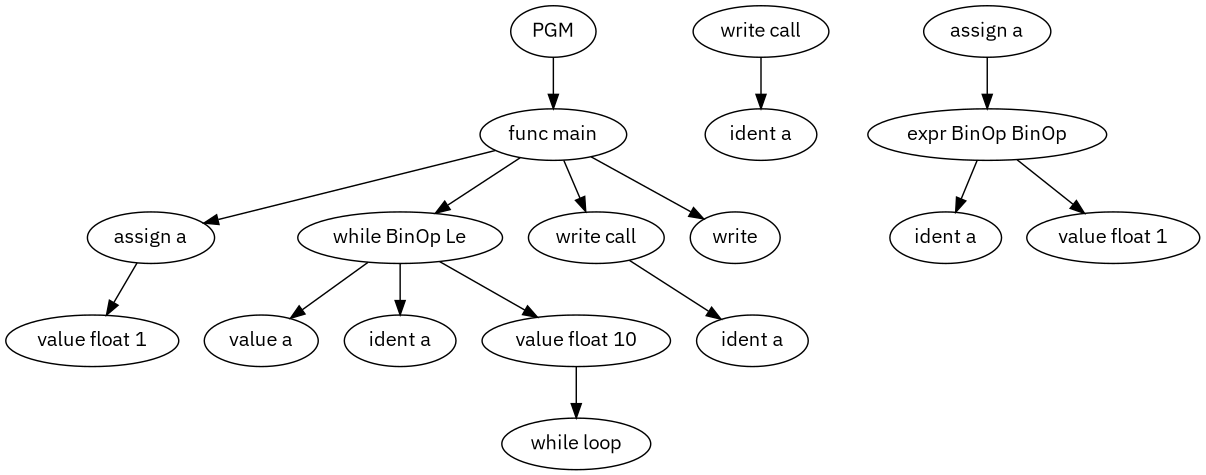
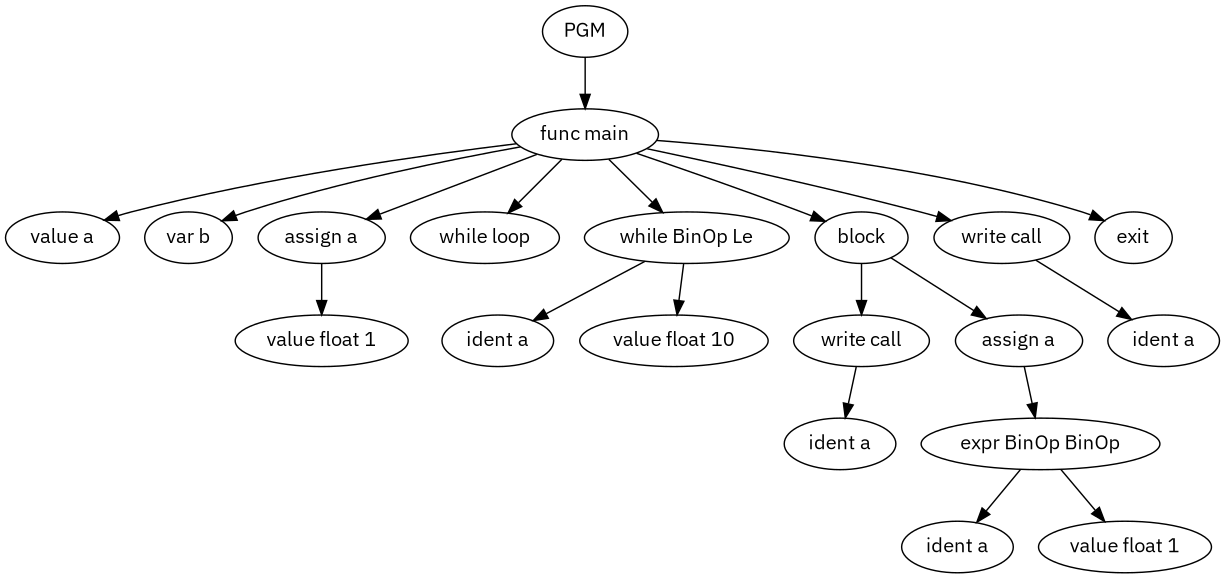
none -> (189, 238)
(735, 238) -> (1134, 238)
none -> (862, 238)
(335, 286) -> (316, 173)
(576, 385) -> (540, 181)
